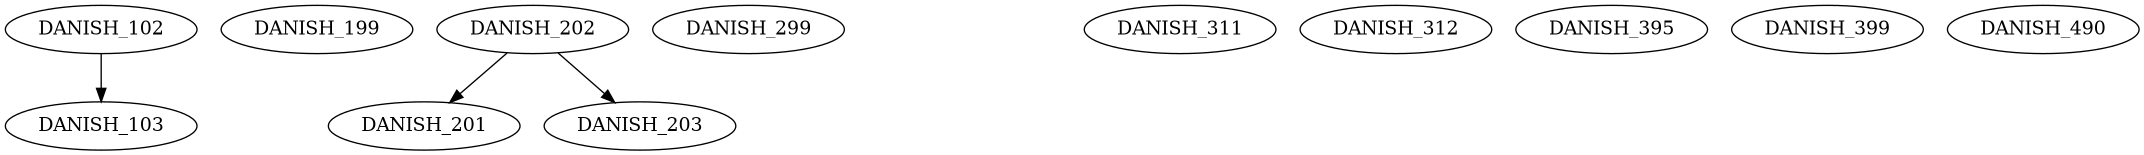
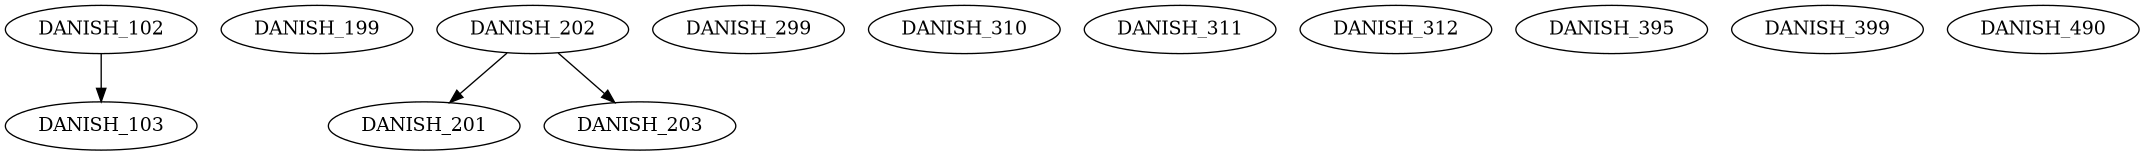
none -> (964, 29)
